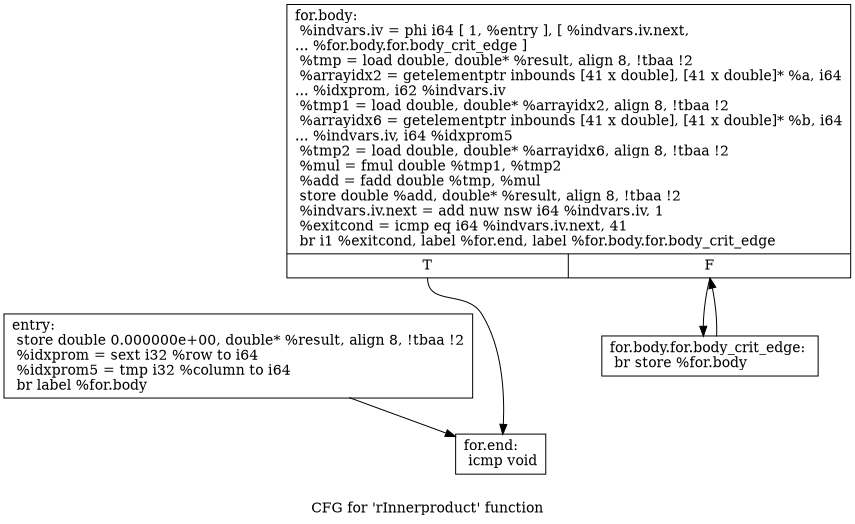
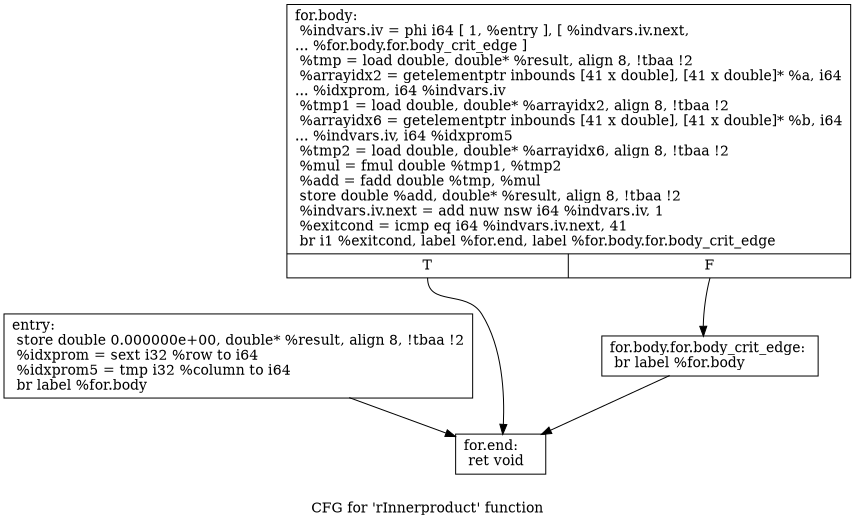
(401, 91) -> (401, 91)
(716, 312) -> (610, 403)
(679, 363) -> (678, 363)
(501, 461) -> (494, 461)
